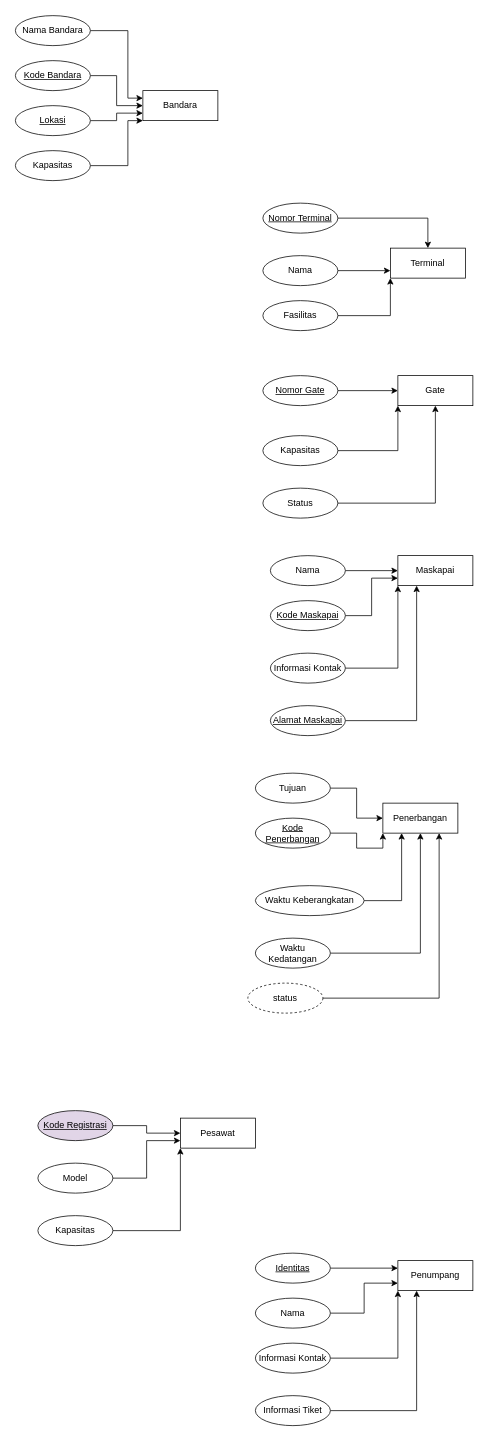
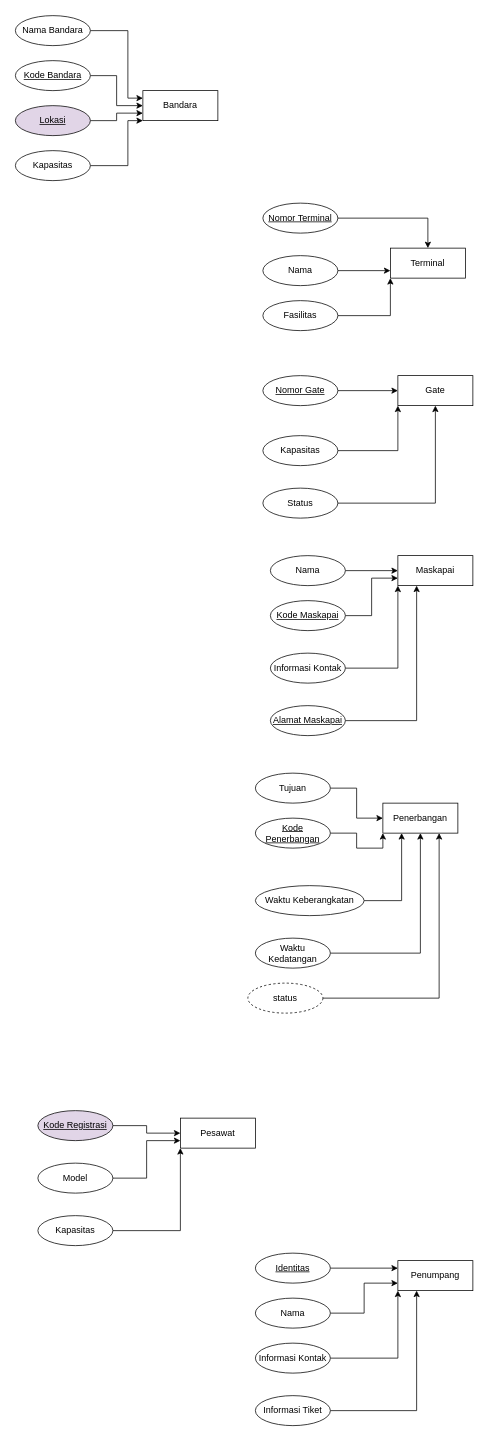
(53, 120) -> (53, 120)
